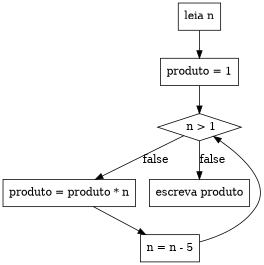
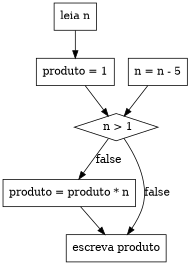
(116, 219) -> (90, 218)
